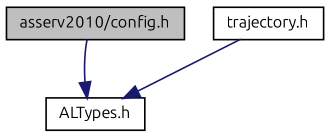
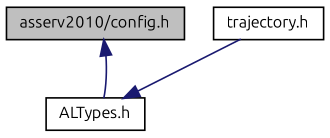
(85, 61) -> (106, 77)
